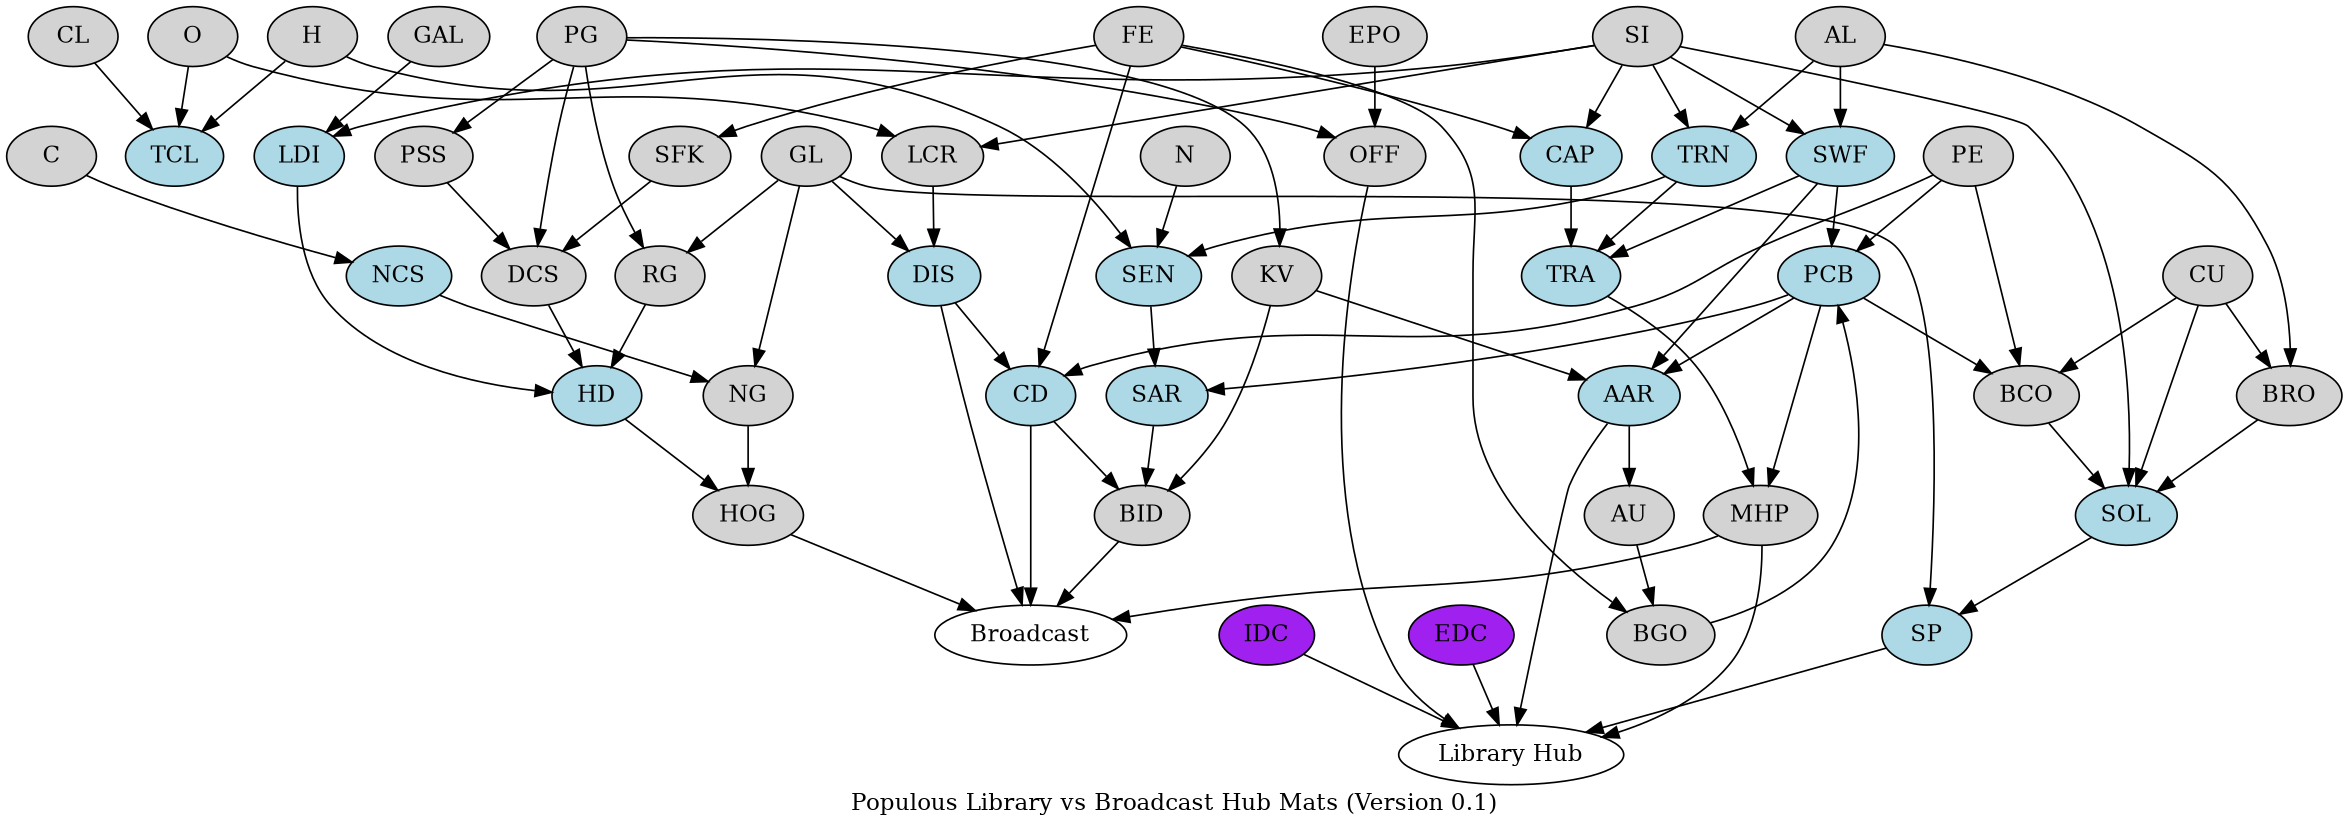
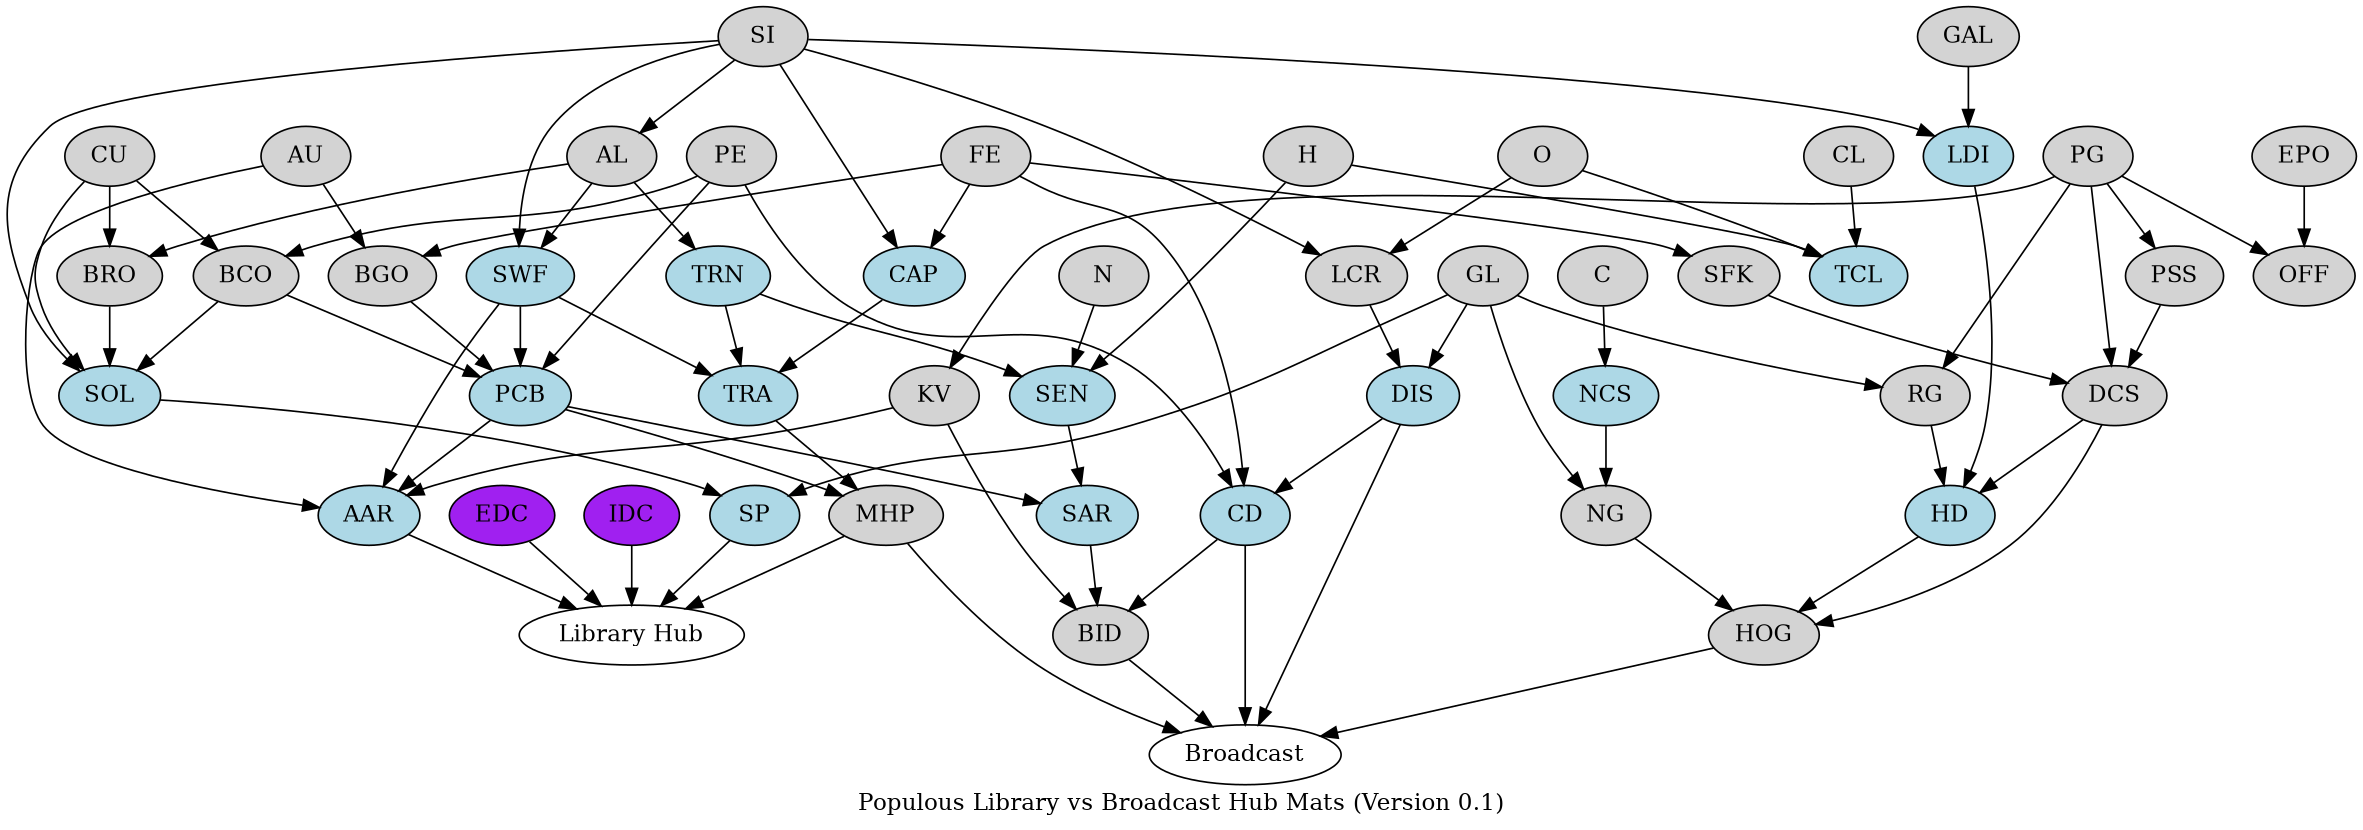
(1666, 89) -> (694, 91)
(1915, 328) -> (376, 333)
(1629, 447) -> (26, 354)
(1343, 466) -> none
none -> (1993, 557)
